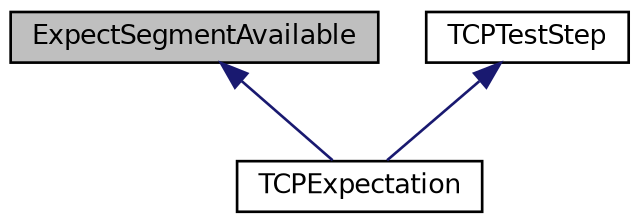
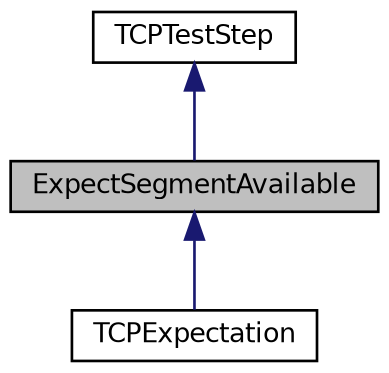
(433, 121) -> (194, 126)
